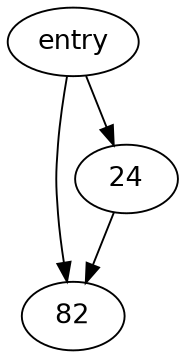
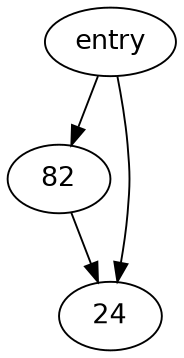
(103, 239) -> (81, 238)
